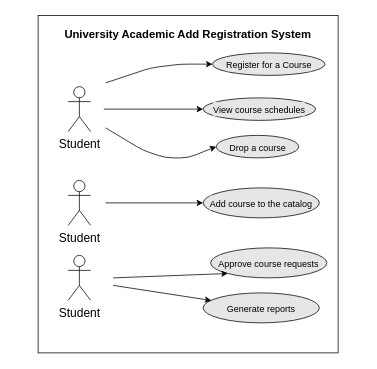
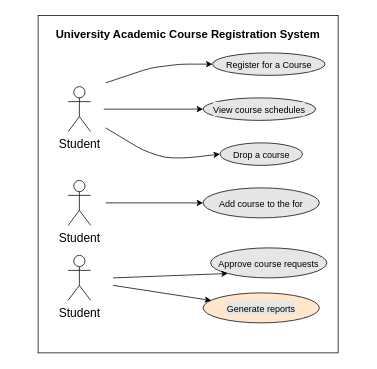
(188, 34) -> (188, 34)
(257, 147) -> (261, 154)
(261, 203) -> (261, 203)
(261, 308) -> (261, 308)
